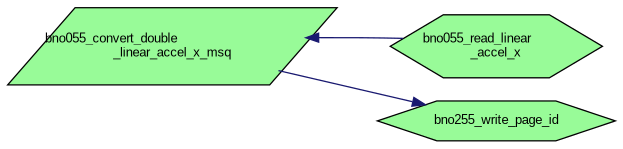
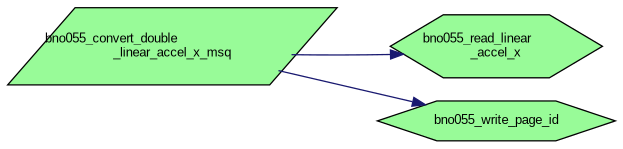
(361, 38) -> (341, 55)
(496, 121) -> (496, 121)
